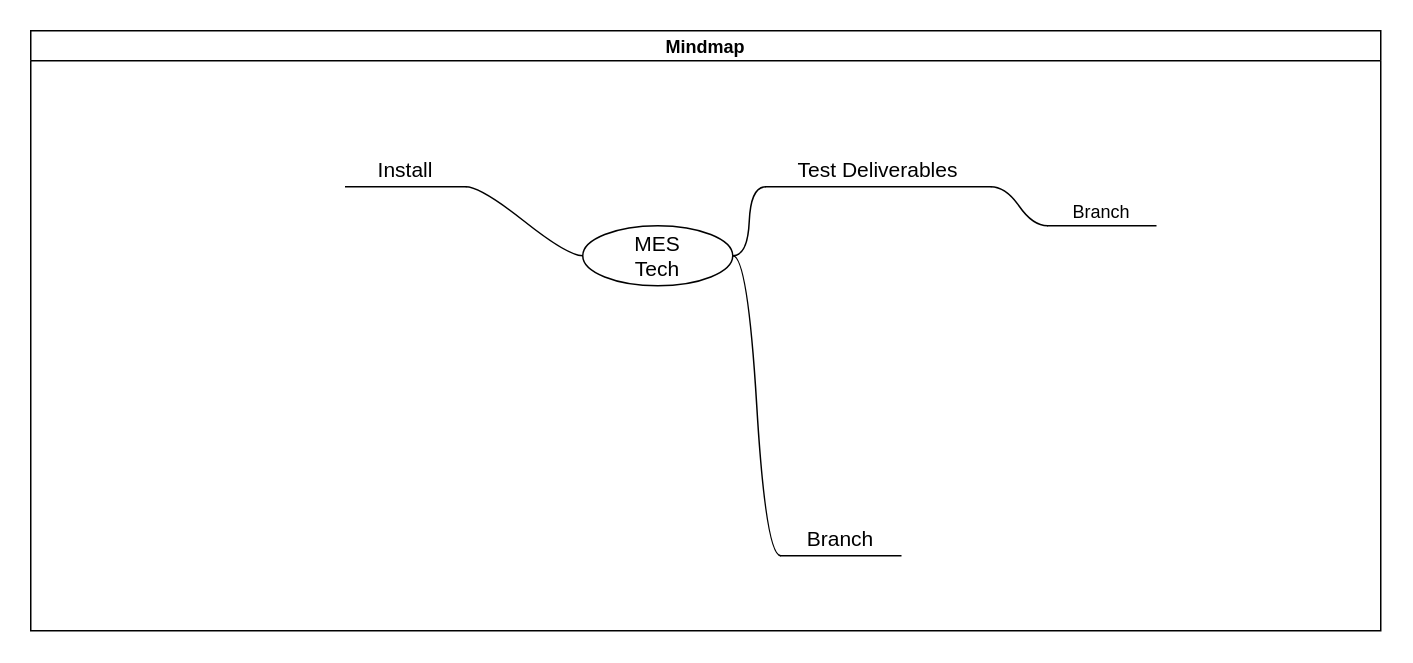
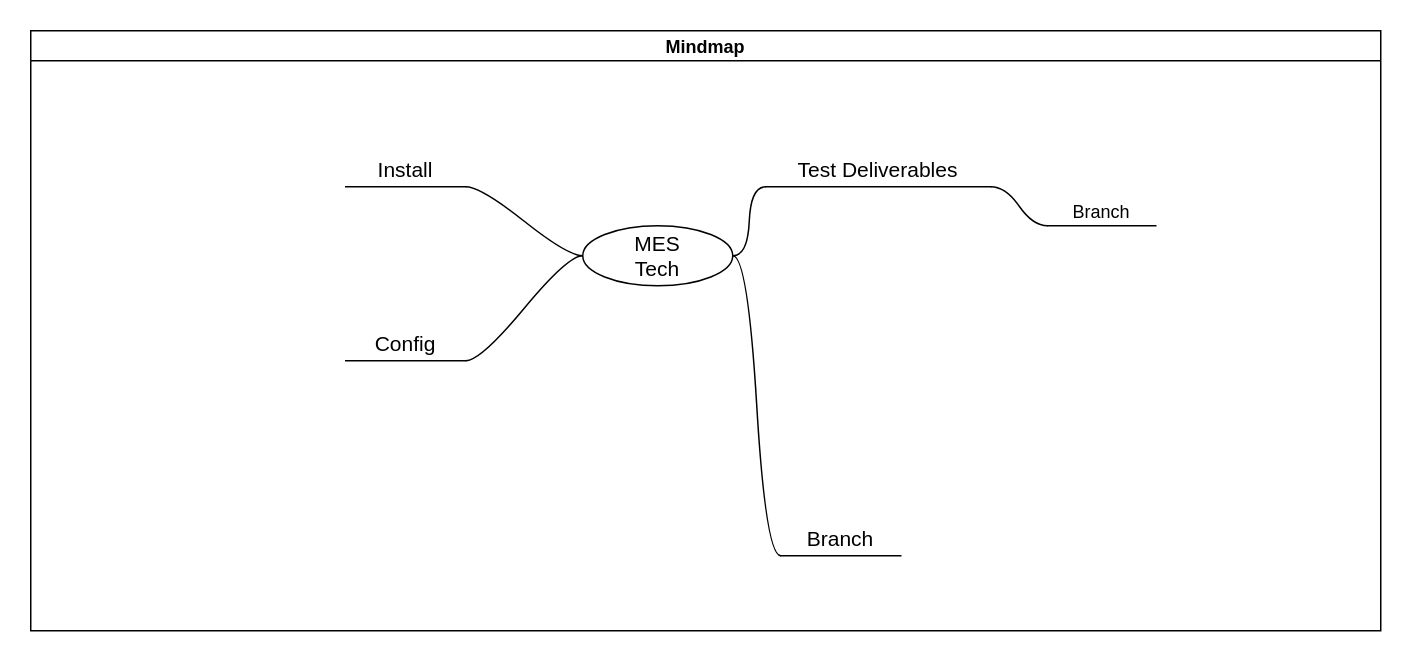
none -> (523, 310)
none -> (406, 338)
